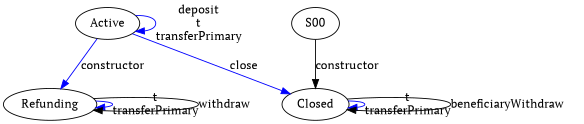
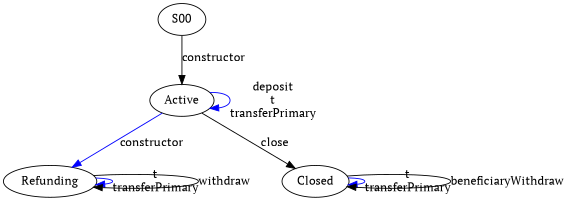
(316, 60) -> (182, 56)
(207, 62) -> (245, 139)
